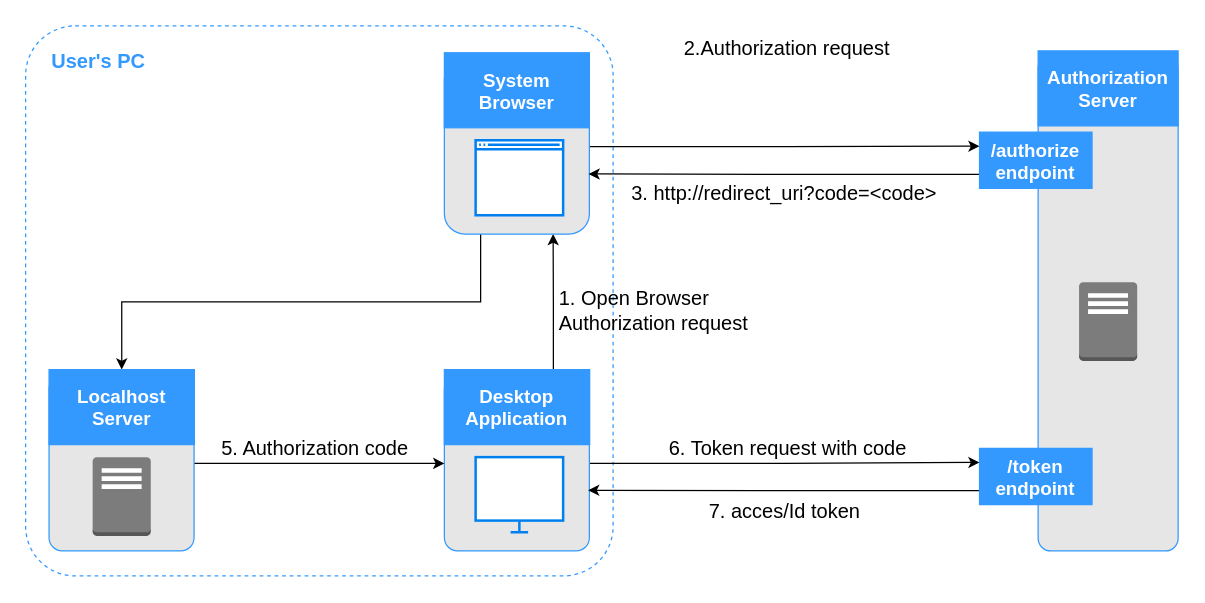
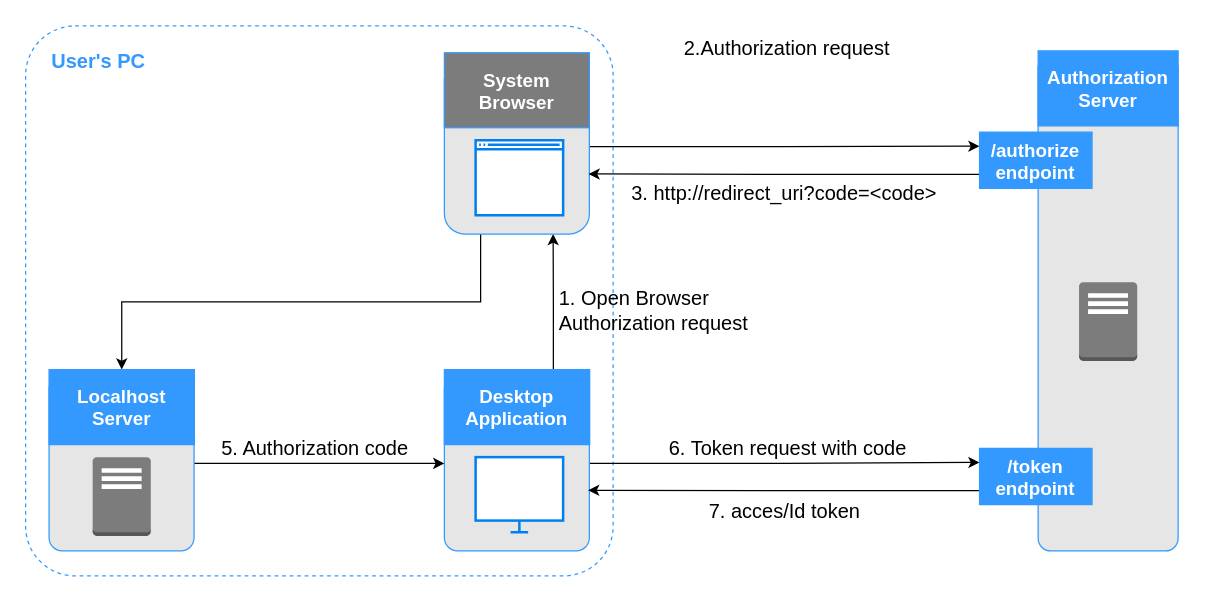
(517, 90) -> (517, 90)
